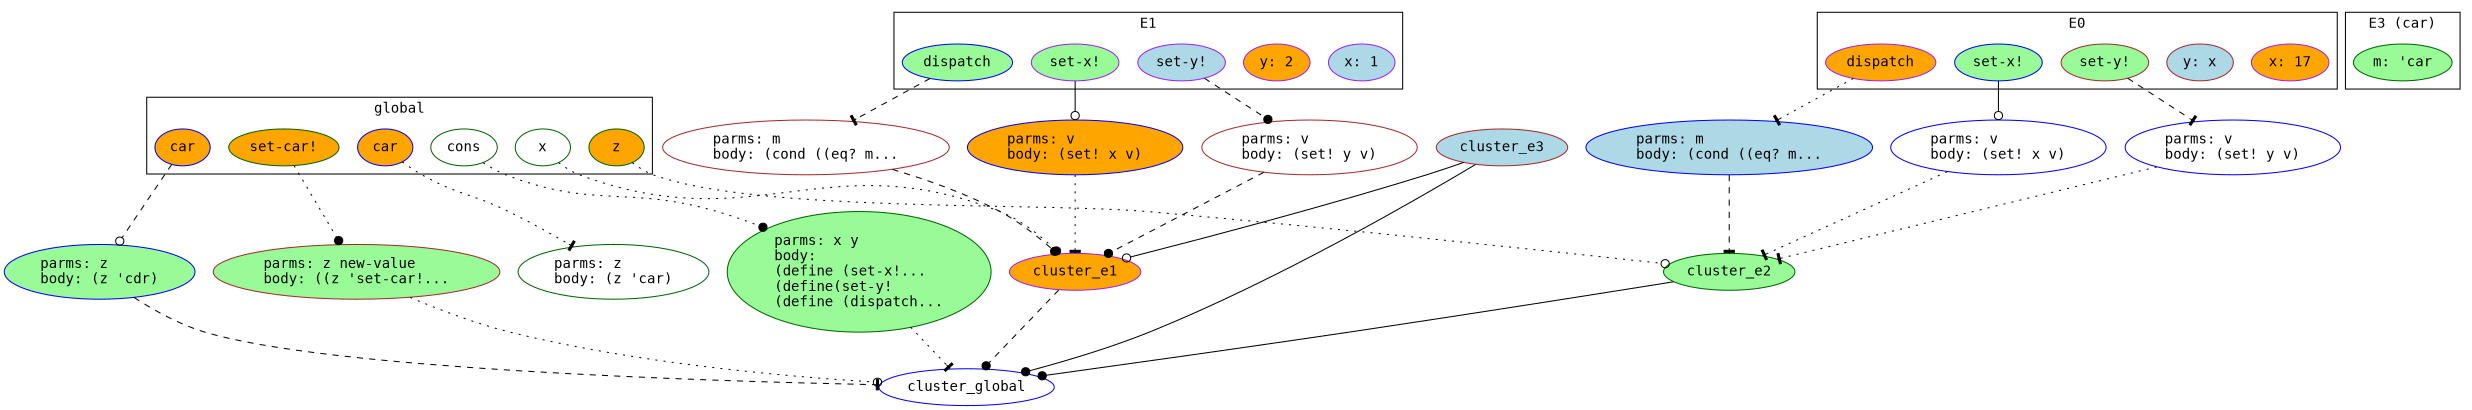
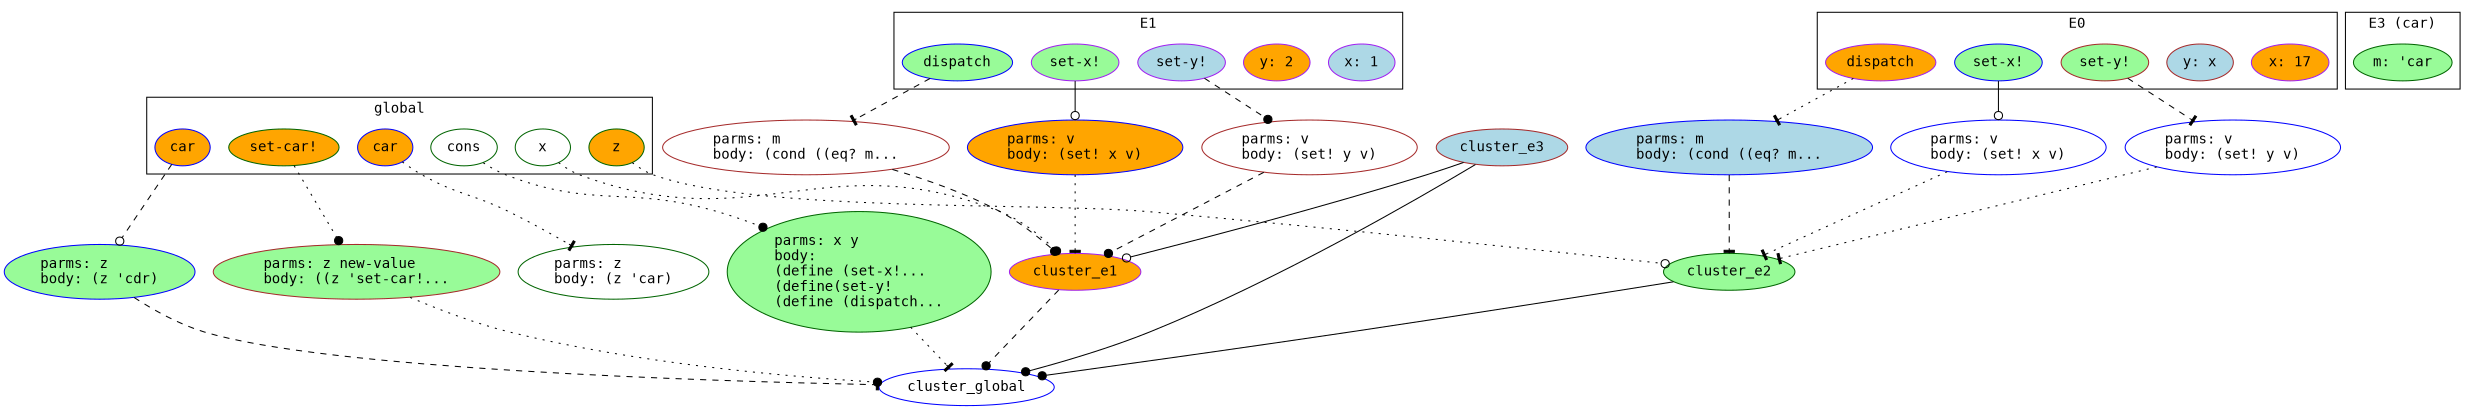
(638, 357) -> (638, 357)
